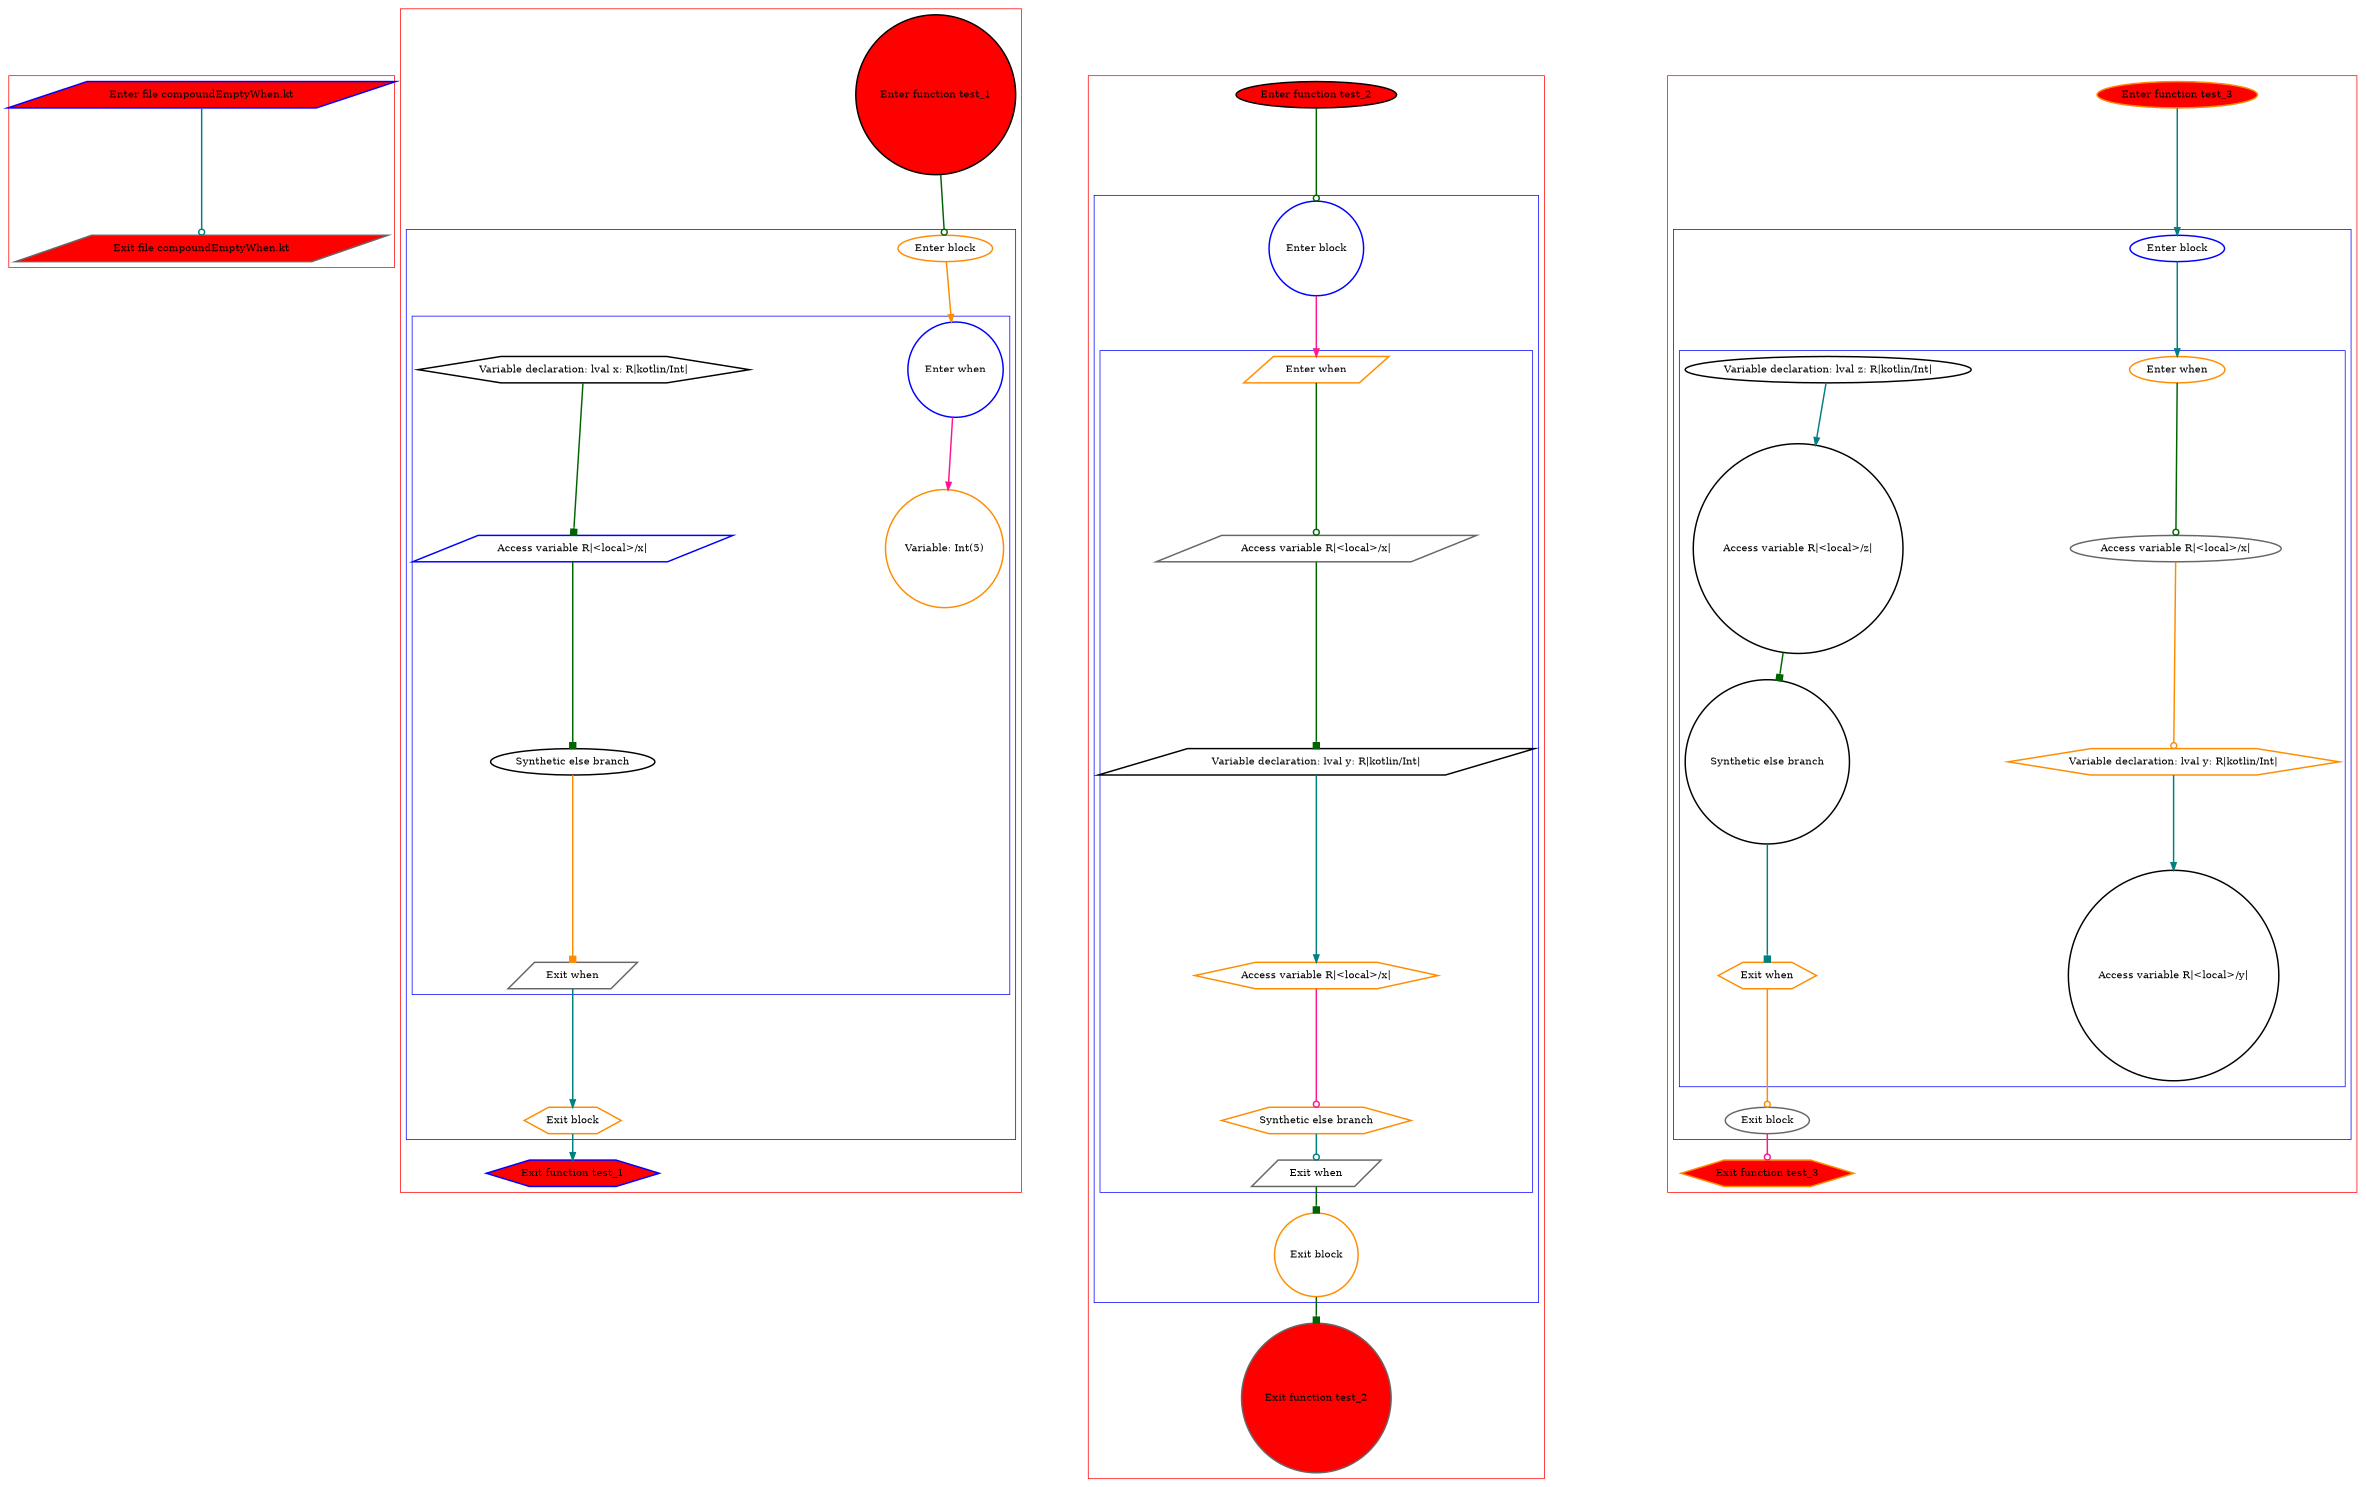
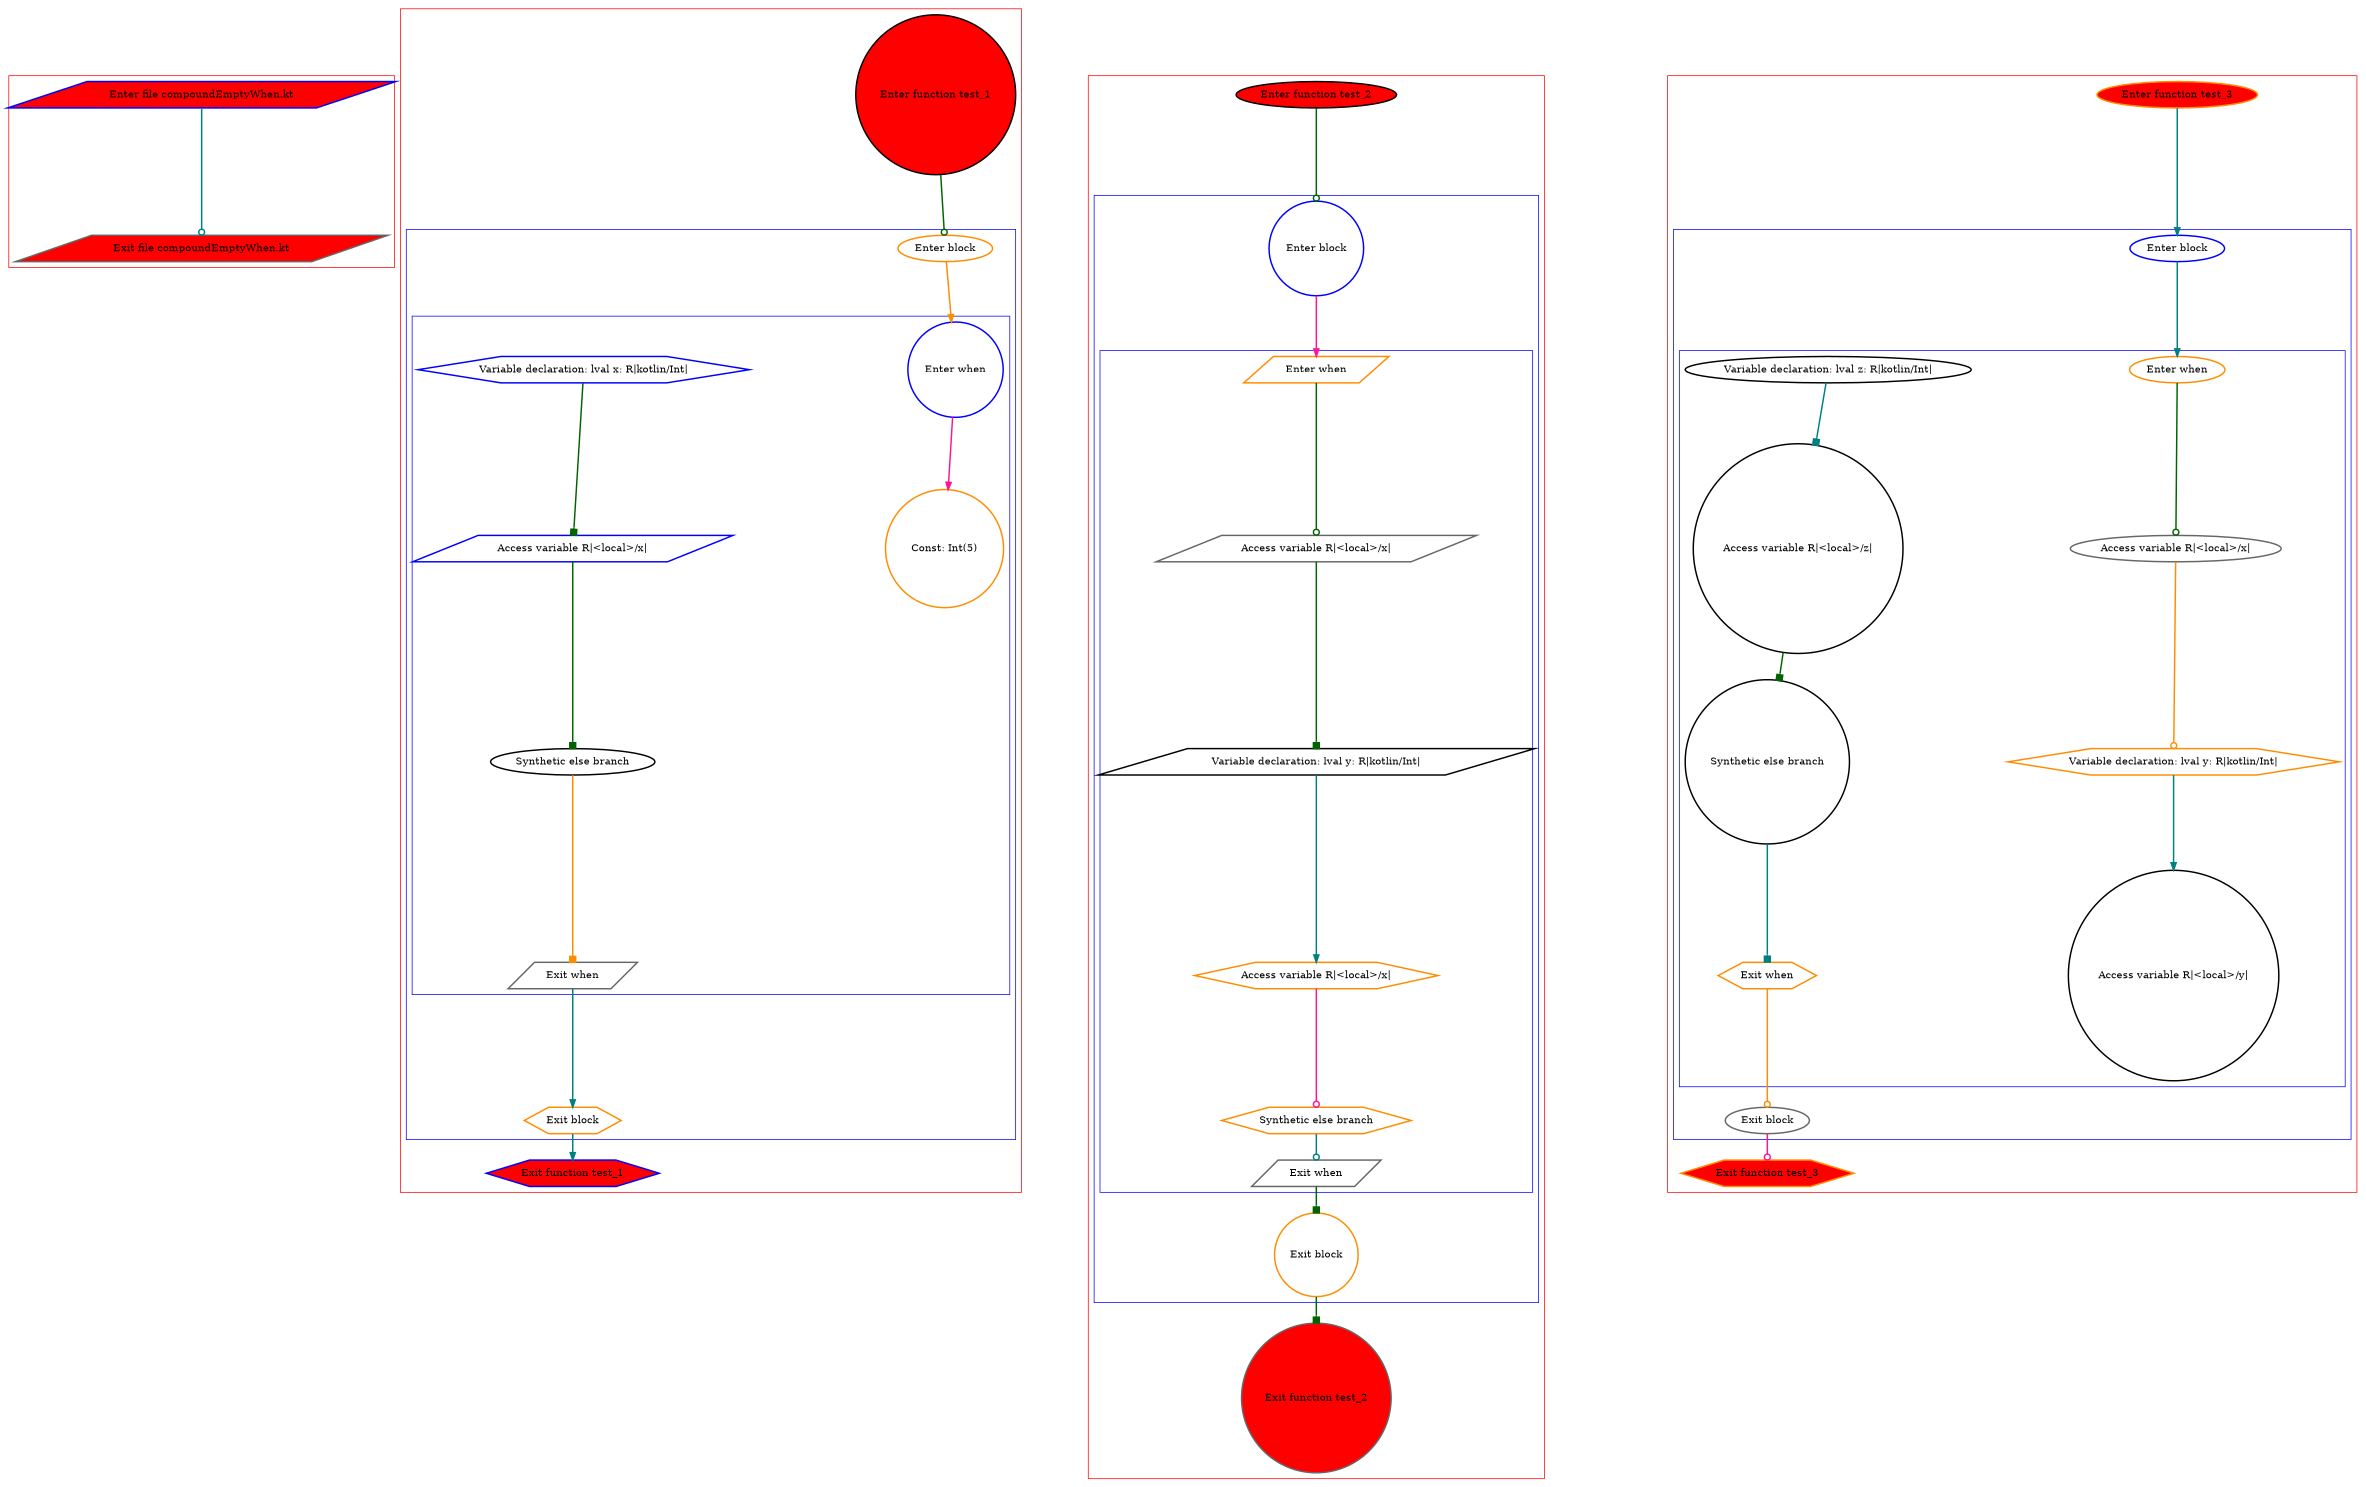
(584, 370) -> (584, 370)
(1821, 410) -> (1821, 410)
(945, 549) -> (945, 549)
